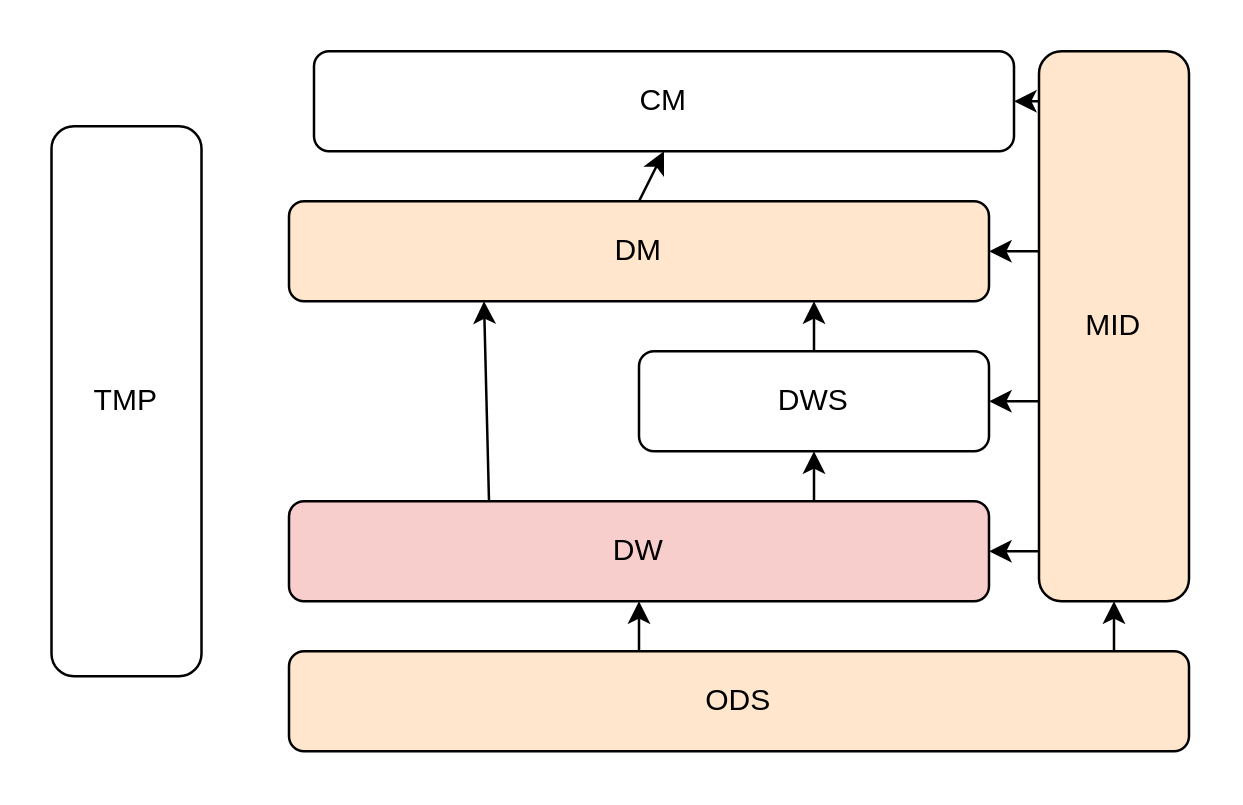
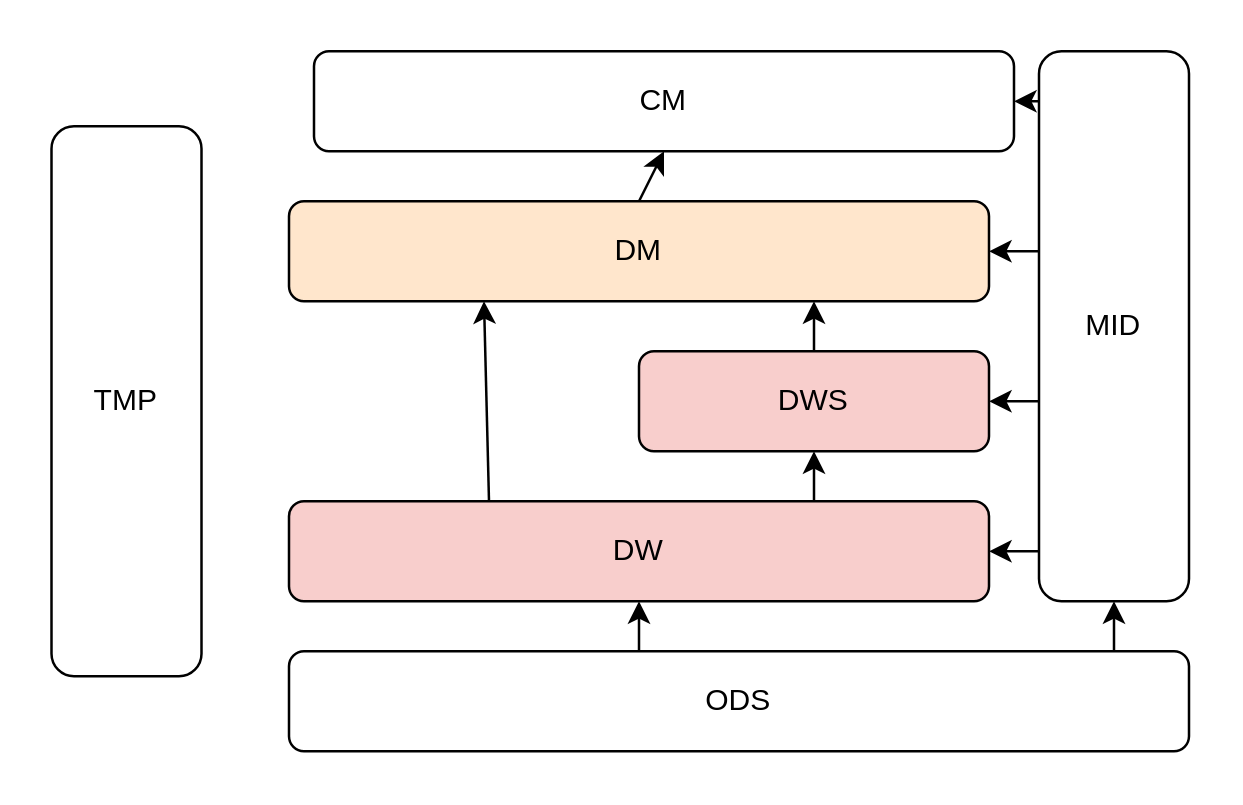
(1114, 326) -> (1114, 326)
(814, 401) -> (814, 401)
(739, 701) -> (739, 701)
